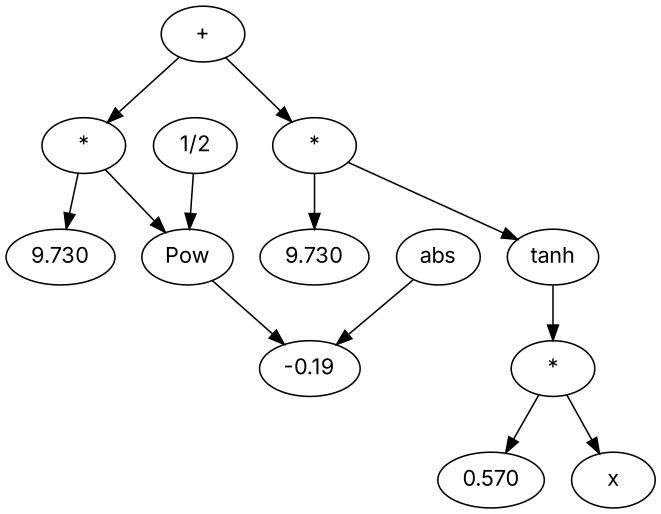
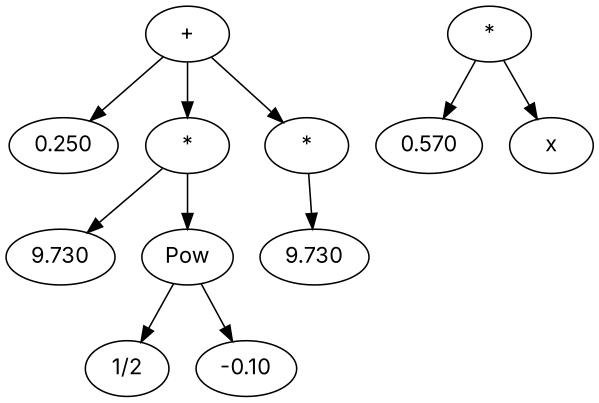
none -> (64, 146)
(192, 194) -> (161, 306)
(438, 257) -> none
(553, 257) -> none
(310, 369) -> (246, 369)
